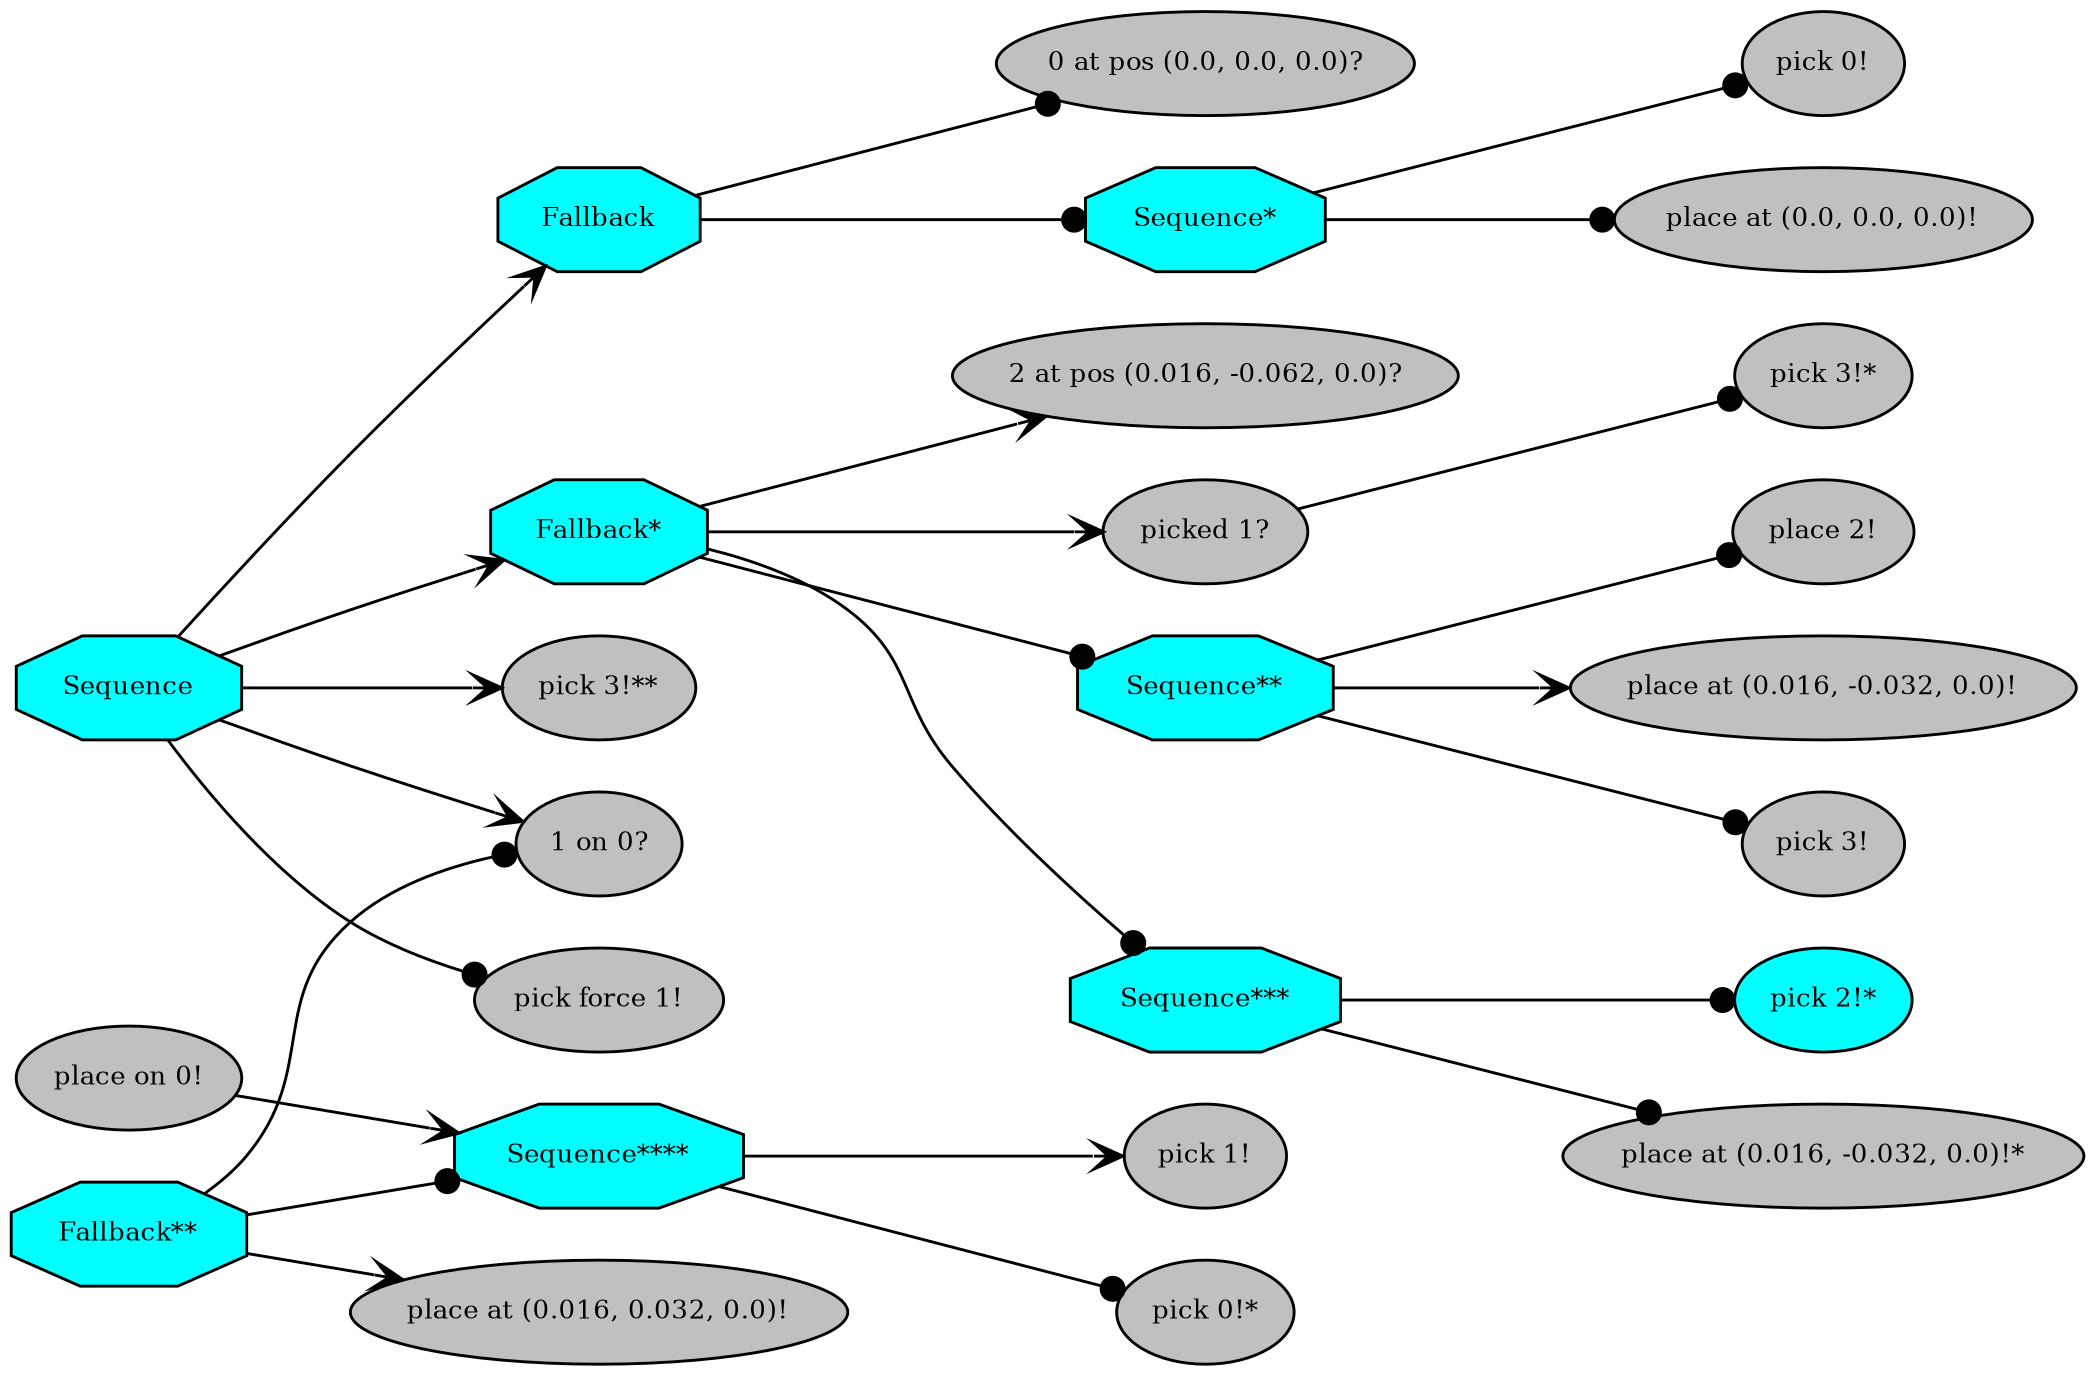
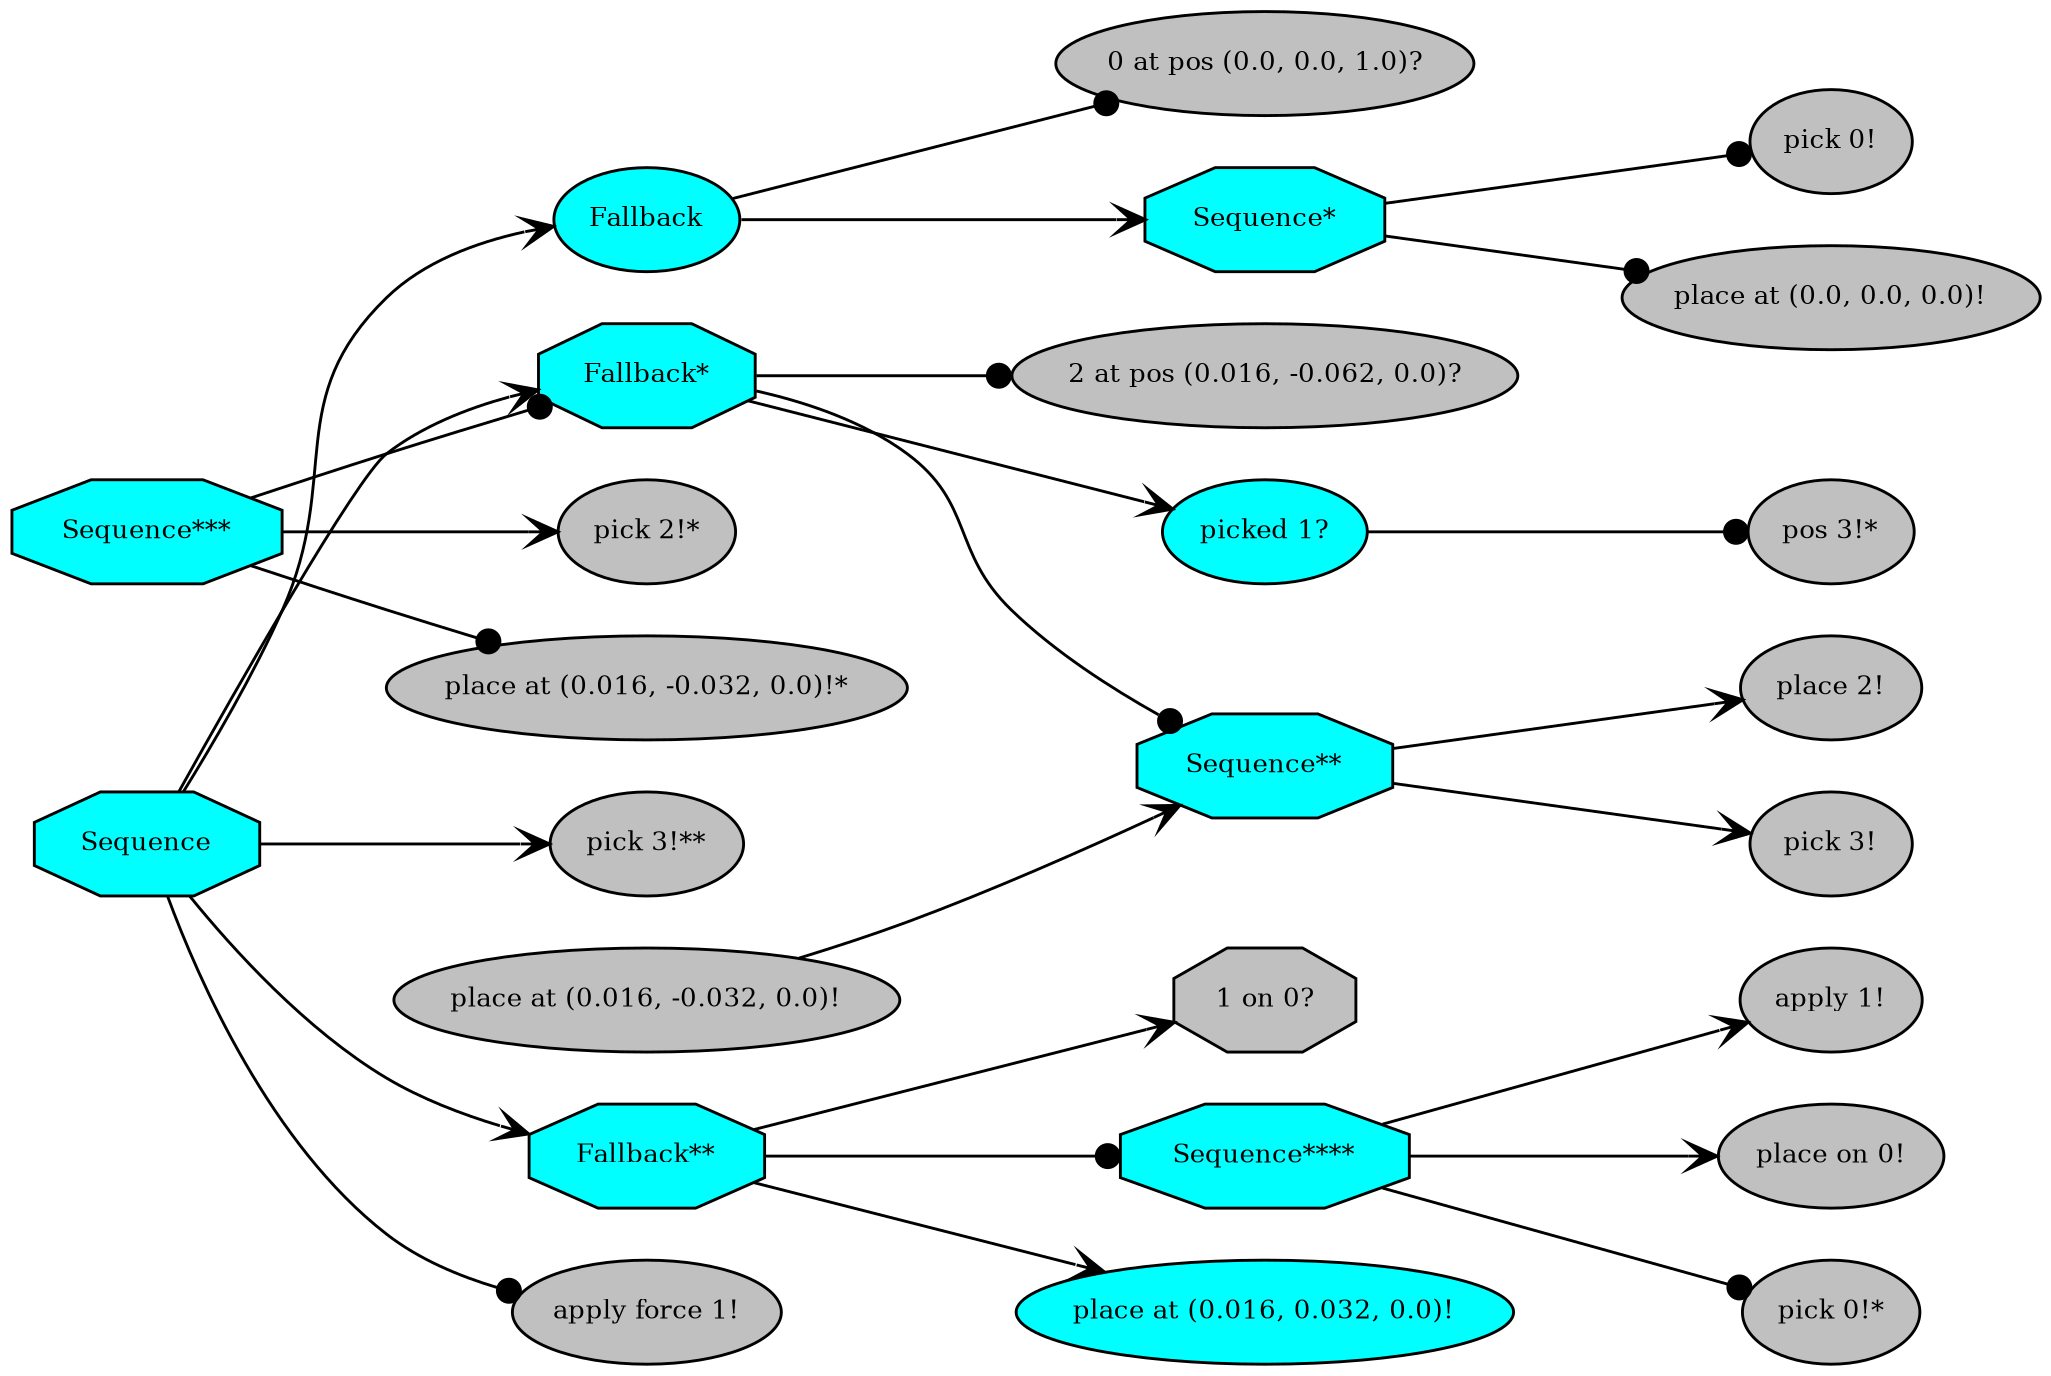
(1205, 64) -> (1265, 64)
(599, 220) -> (647, 220)
(881, 220) -> (929, 220)
(1823, 376) -> (1831, 532)
(858, 465) -> (871, 376)
(1205, 532) -> (1265, 532)
(1518, 609) -> (1554, 726)
(1436, 688) -> (979, 894)
(923, 724) -> (355, 464)
(357, 768) -> (327, 1036)
(1521, 768) -> (1558, 806)
(599, 844) -> (1265, 1000)
(306, 987) -> (950, 1080)
(599, 1000) -> (647, 1312)
(1526, 1000) -> (406, 532)
(1823, 1000) -> (647, 532)
(333, 1112) -> (1549, 1156)
(1205, 1156) -> (1831, 1000)
(599, 1312) -> (1265, 1312)
